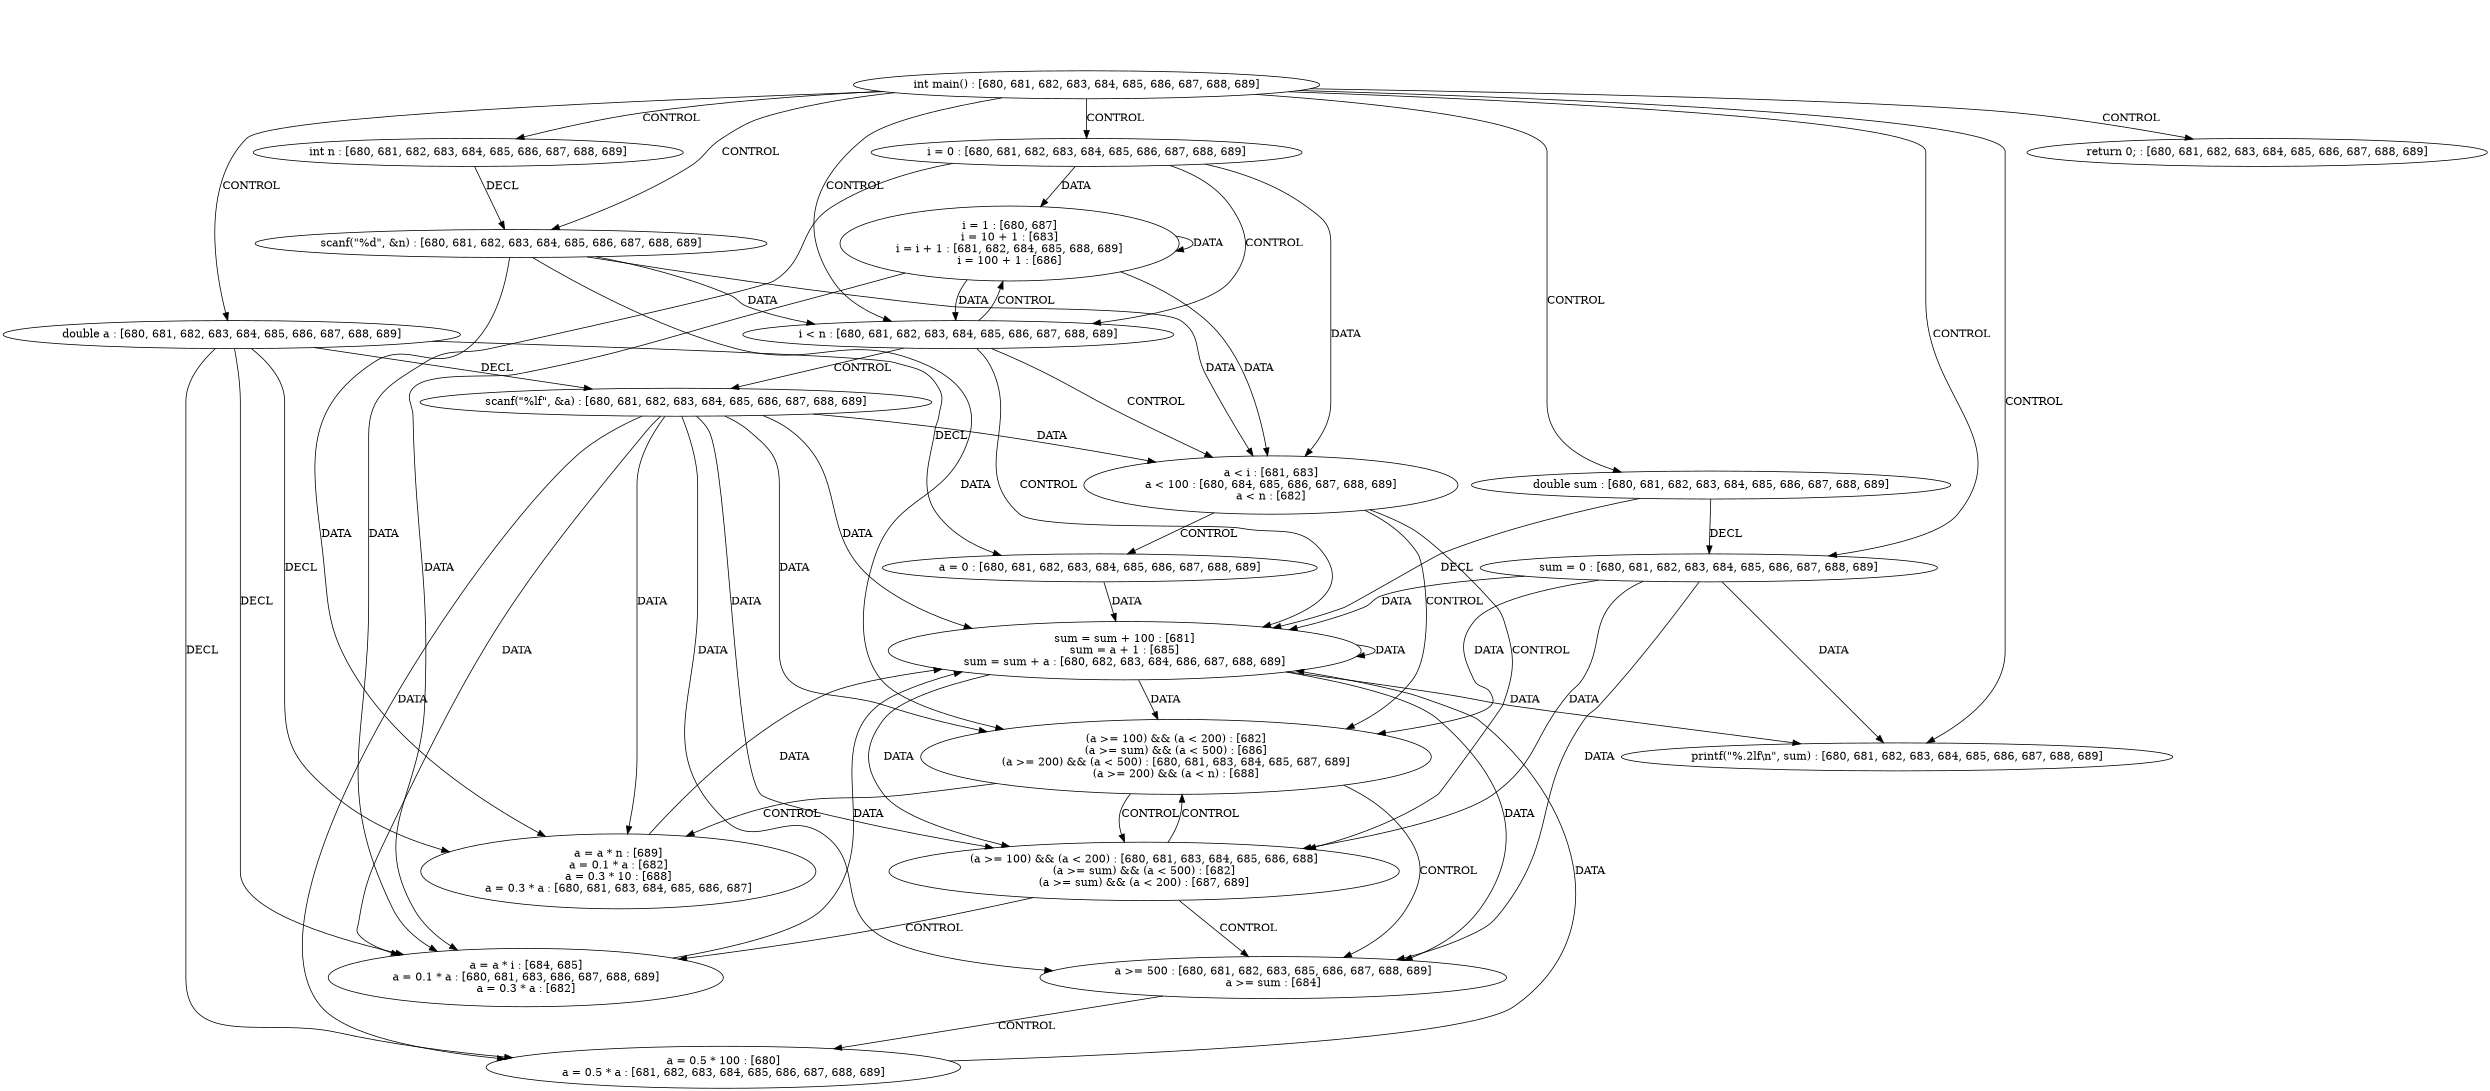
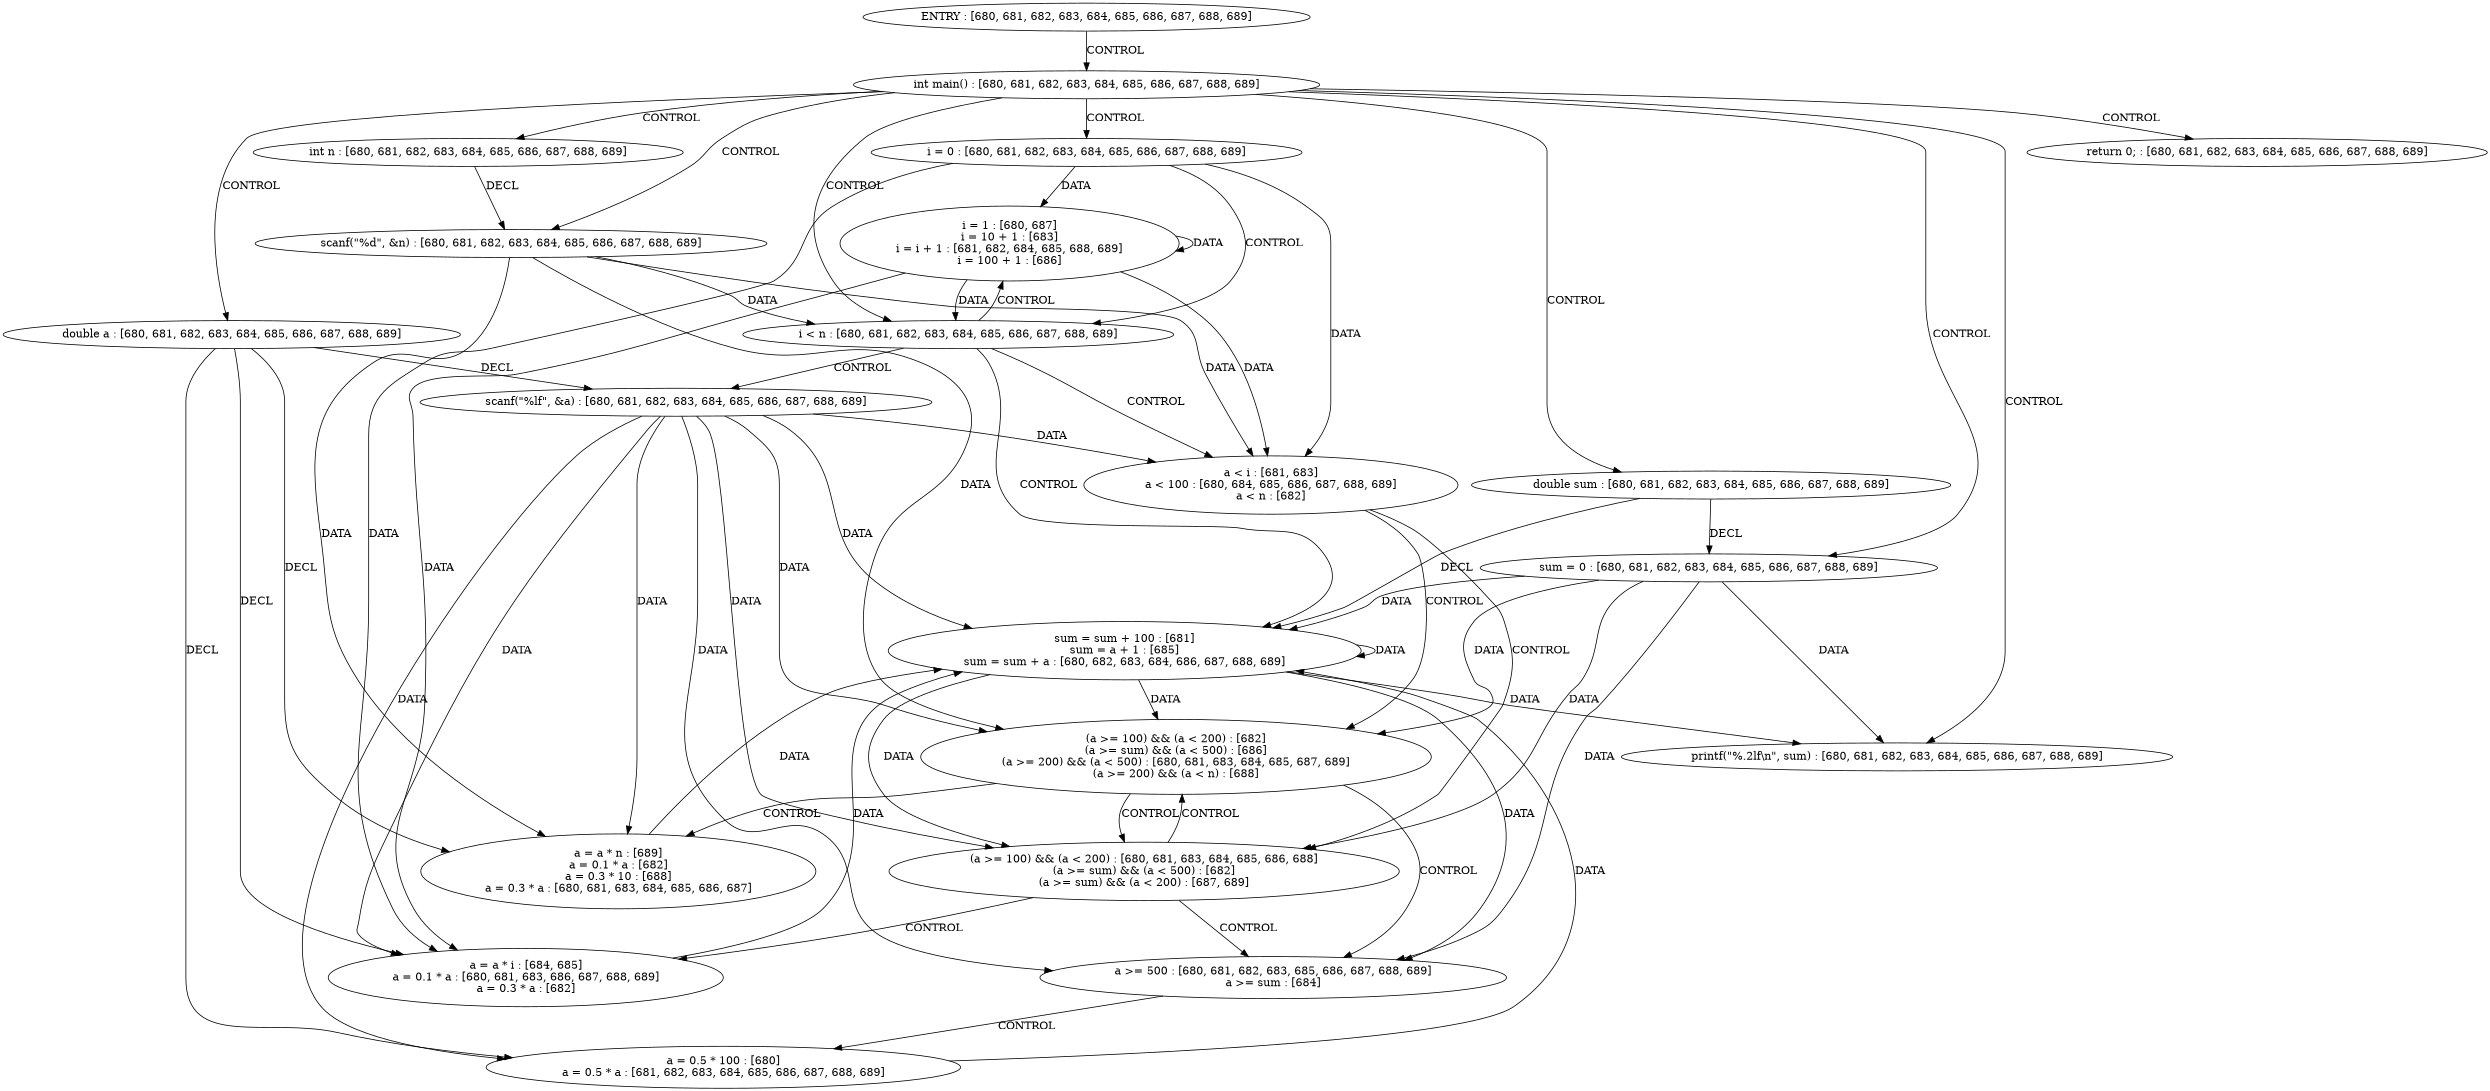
none -> (1087, 17)
(1100, 568) -> none
